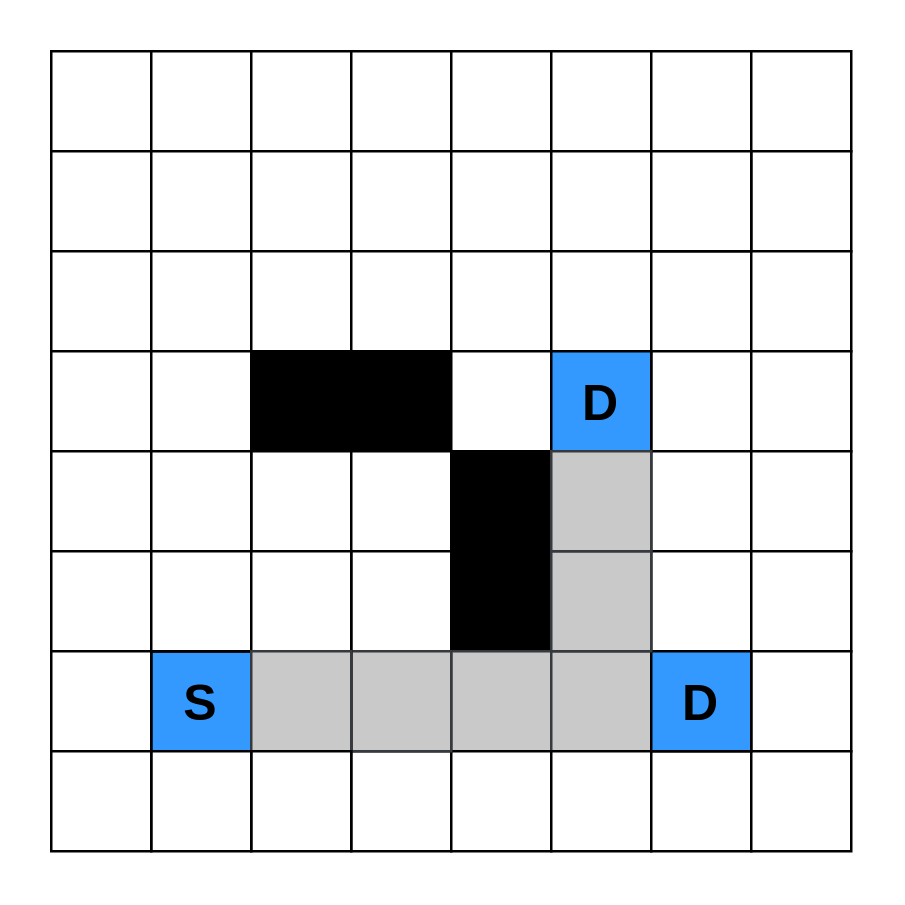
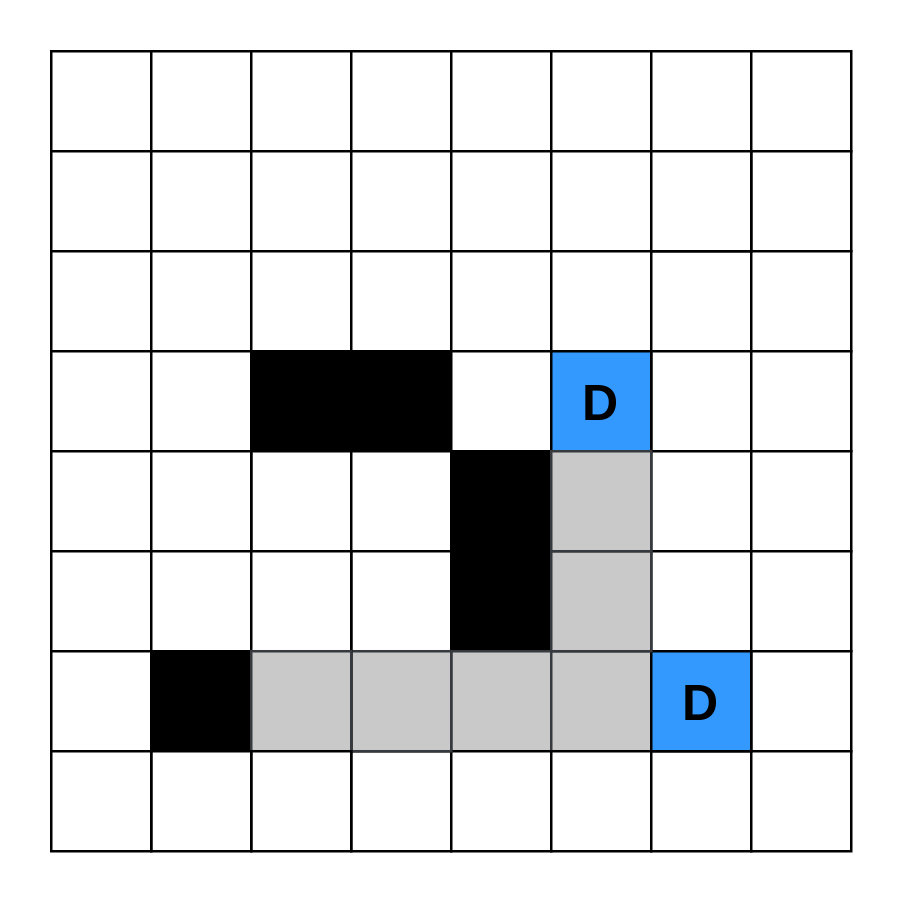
(201, 701) -> (201, 701)
